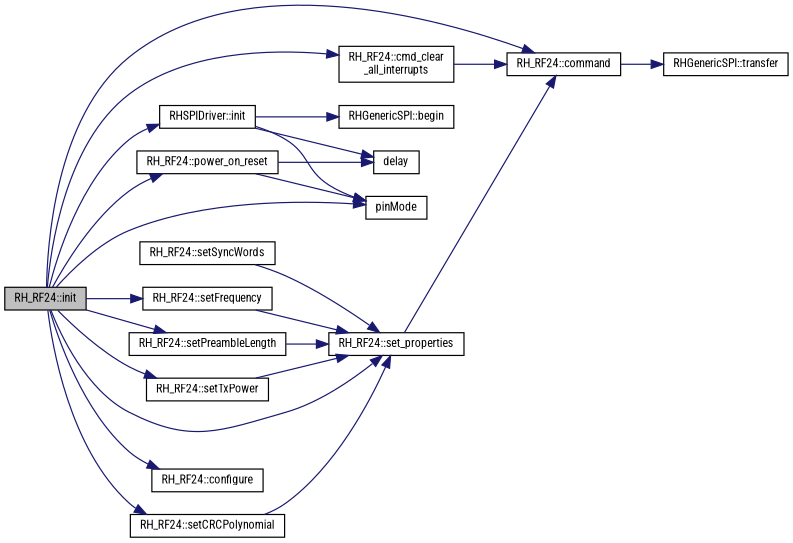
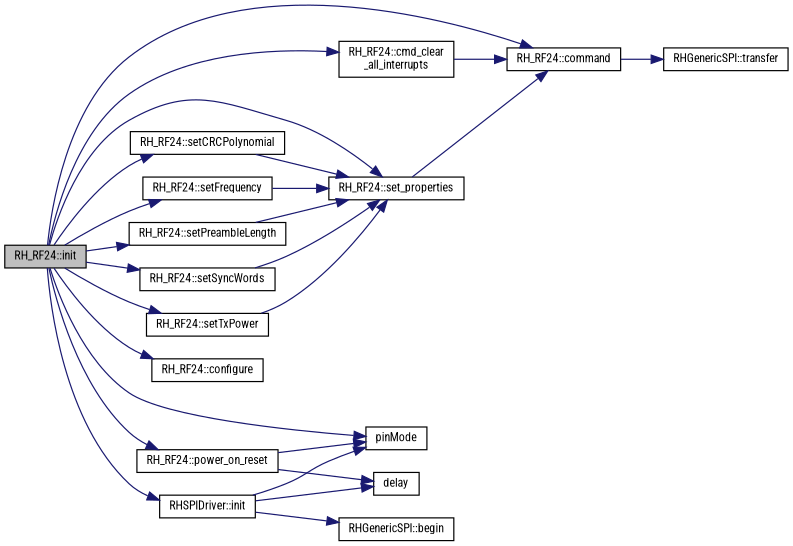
none -> (107, 265)
